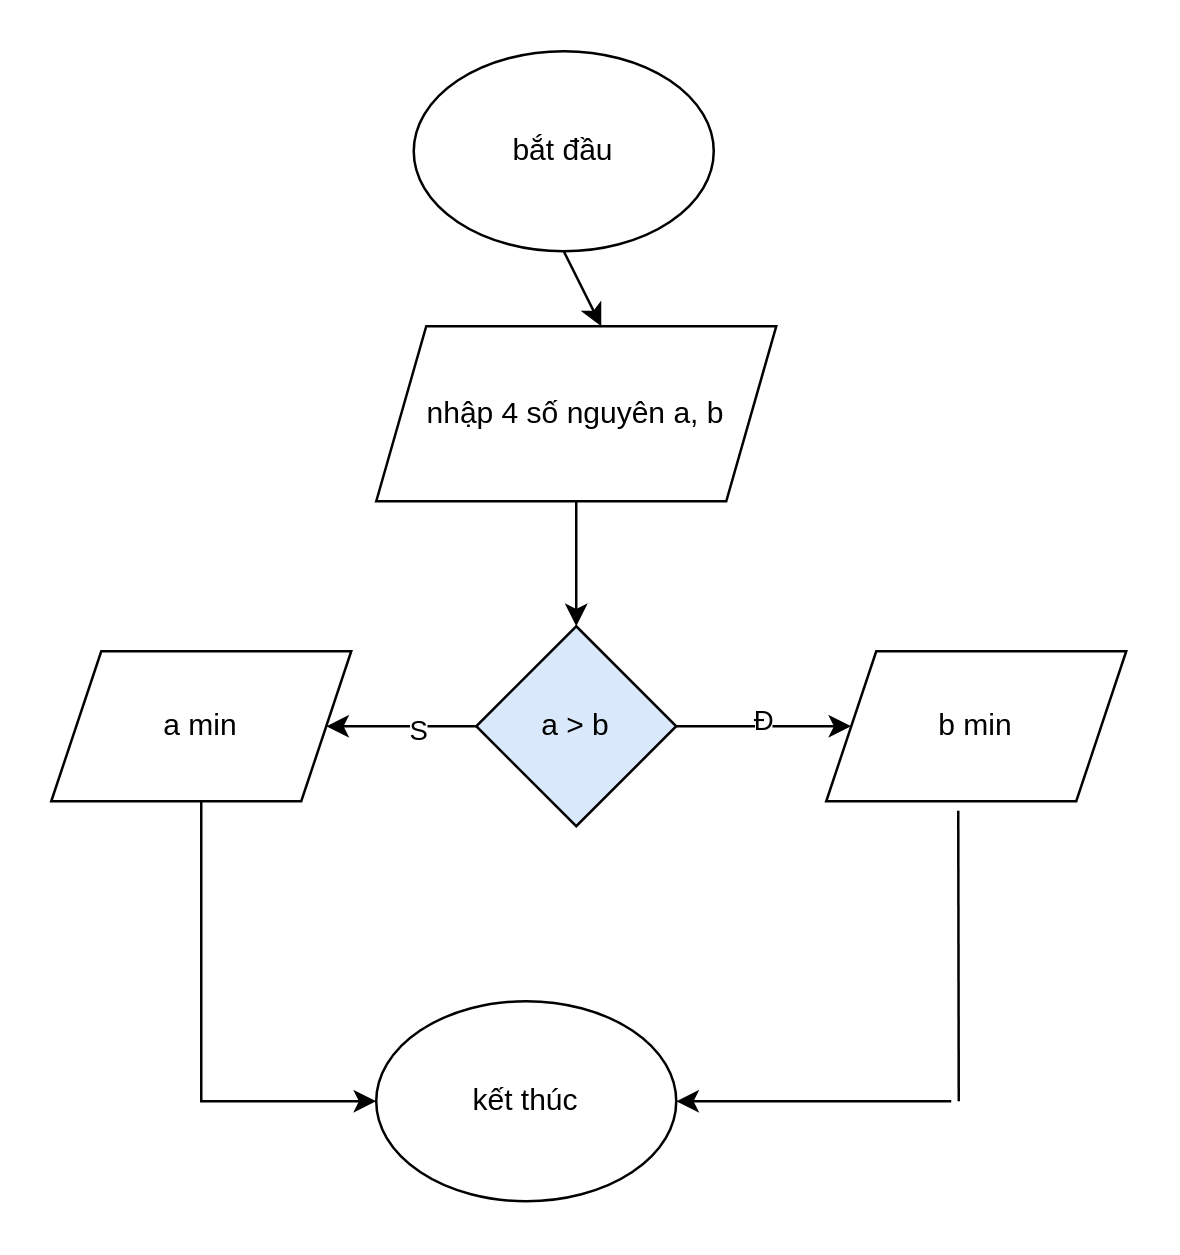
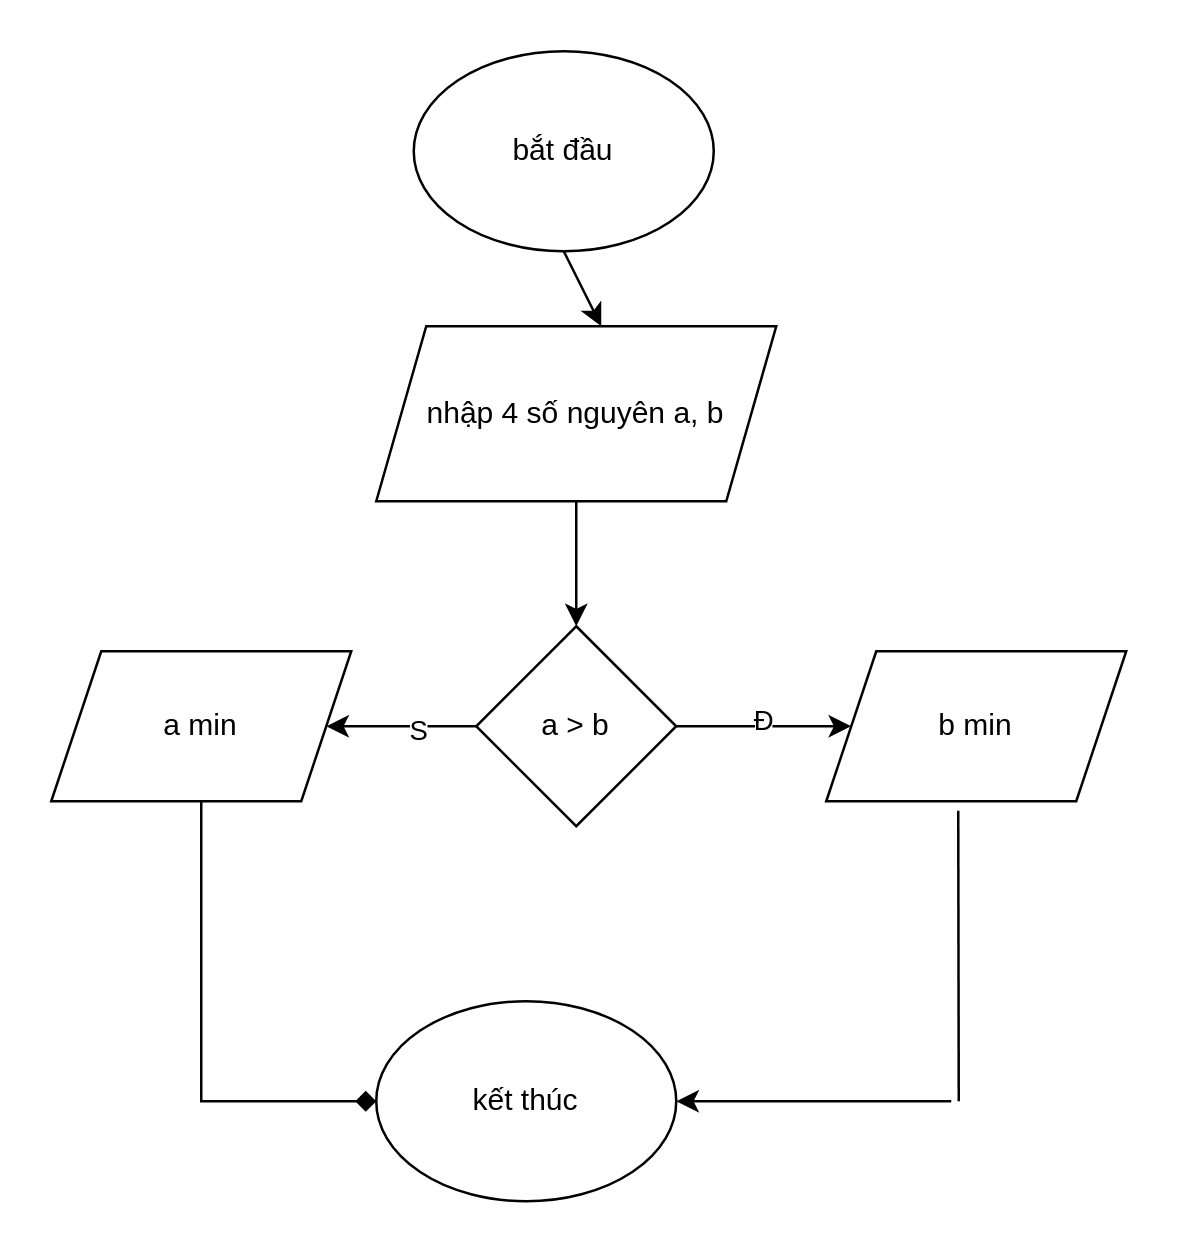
(576, 726) -> (576, 726)
(357, 1101) -> (356, 1101)
